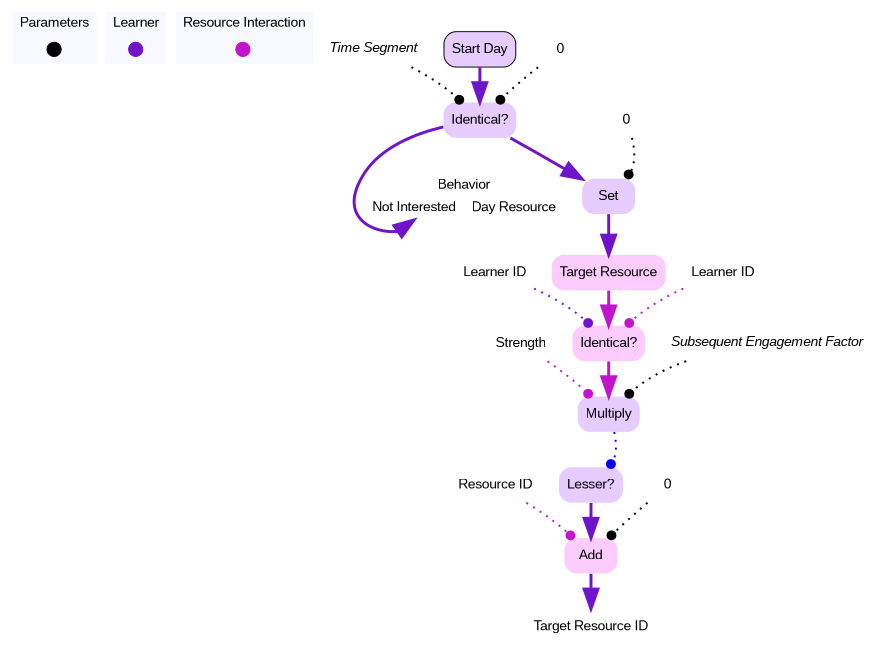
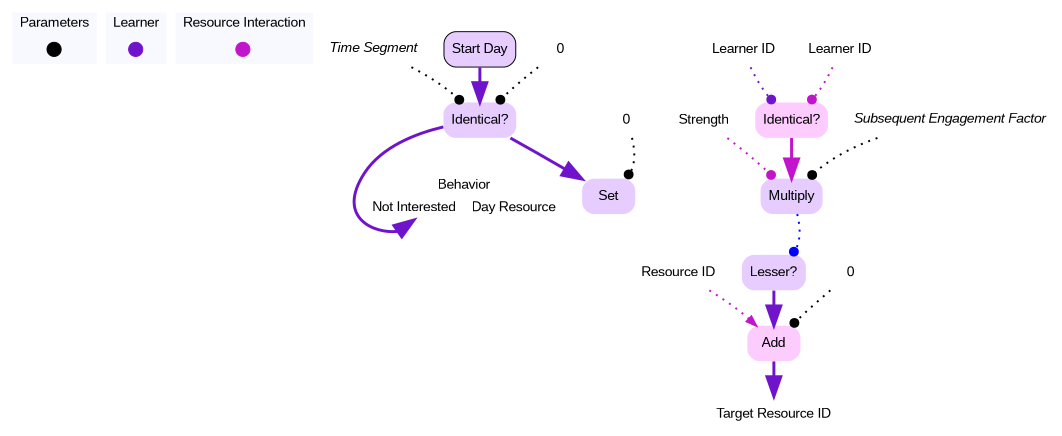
(609, 273) -> none
(548, 517) -> (730, 304)
